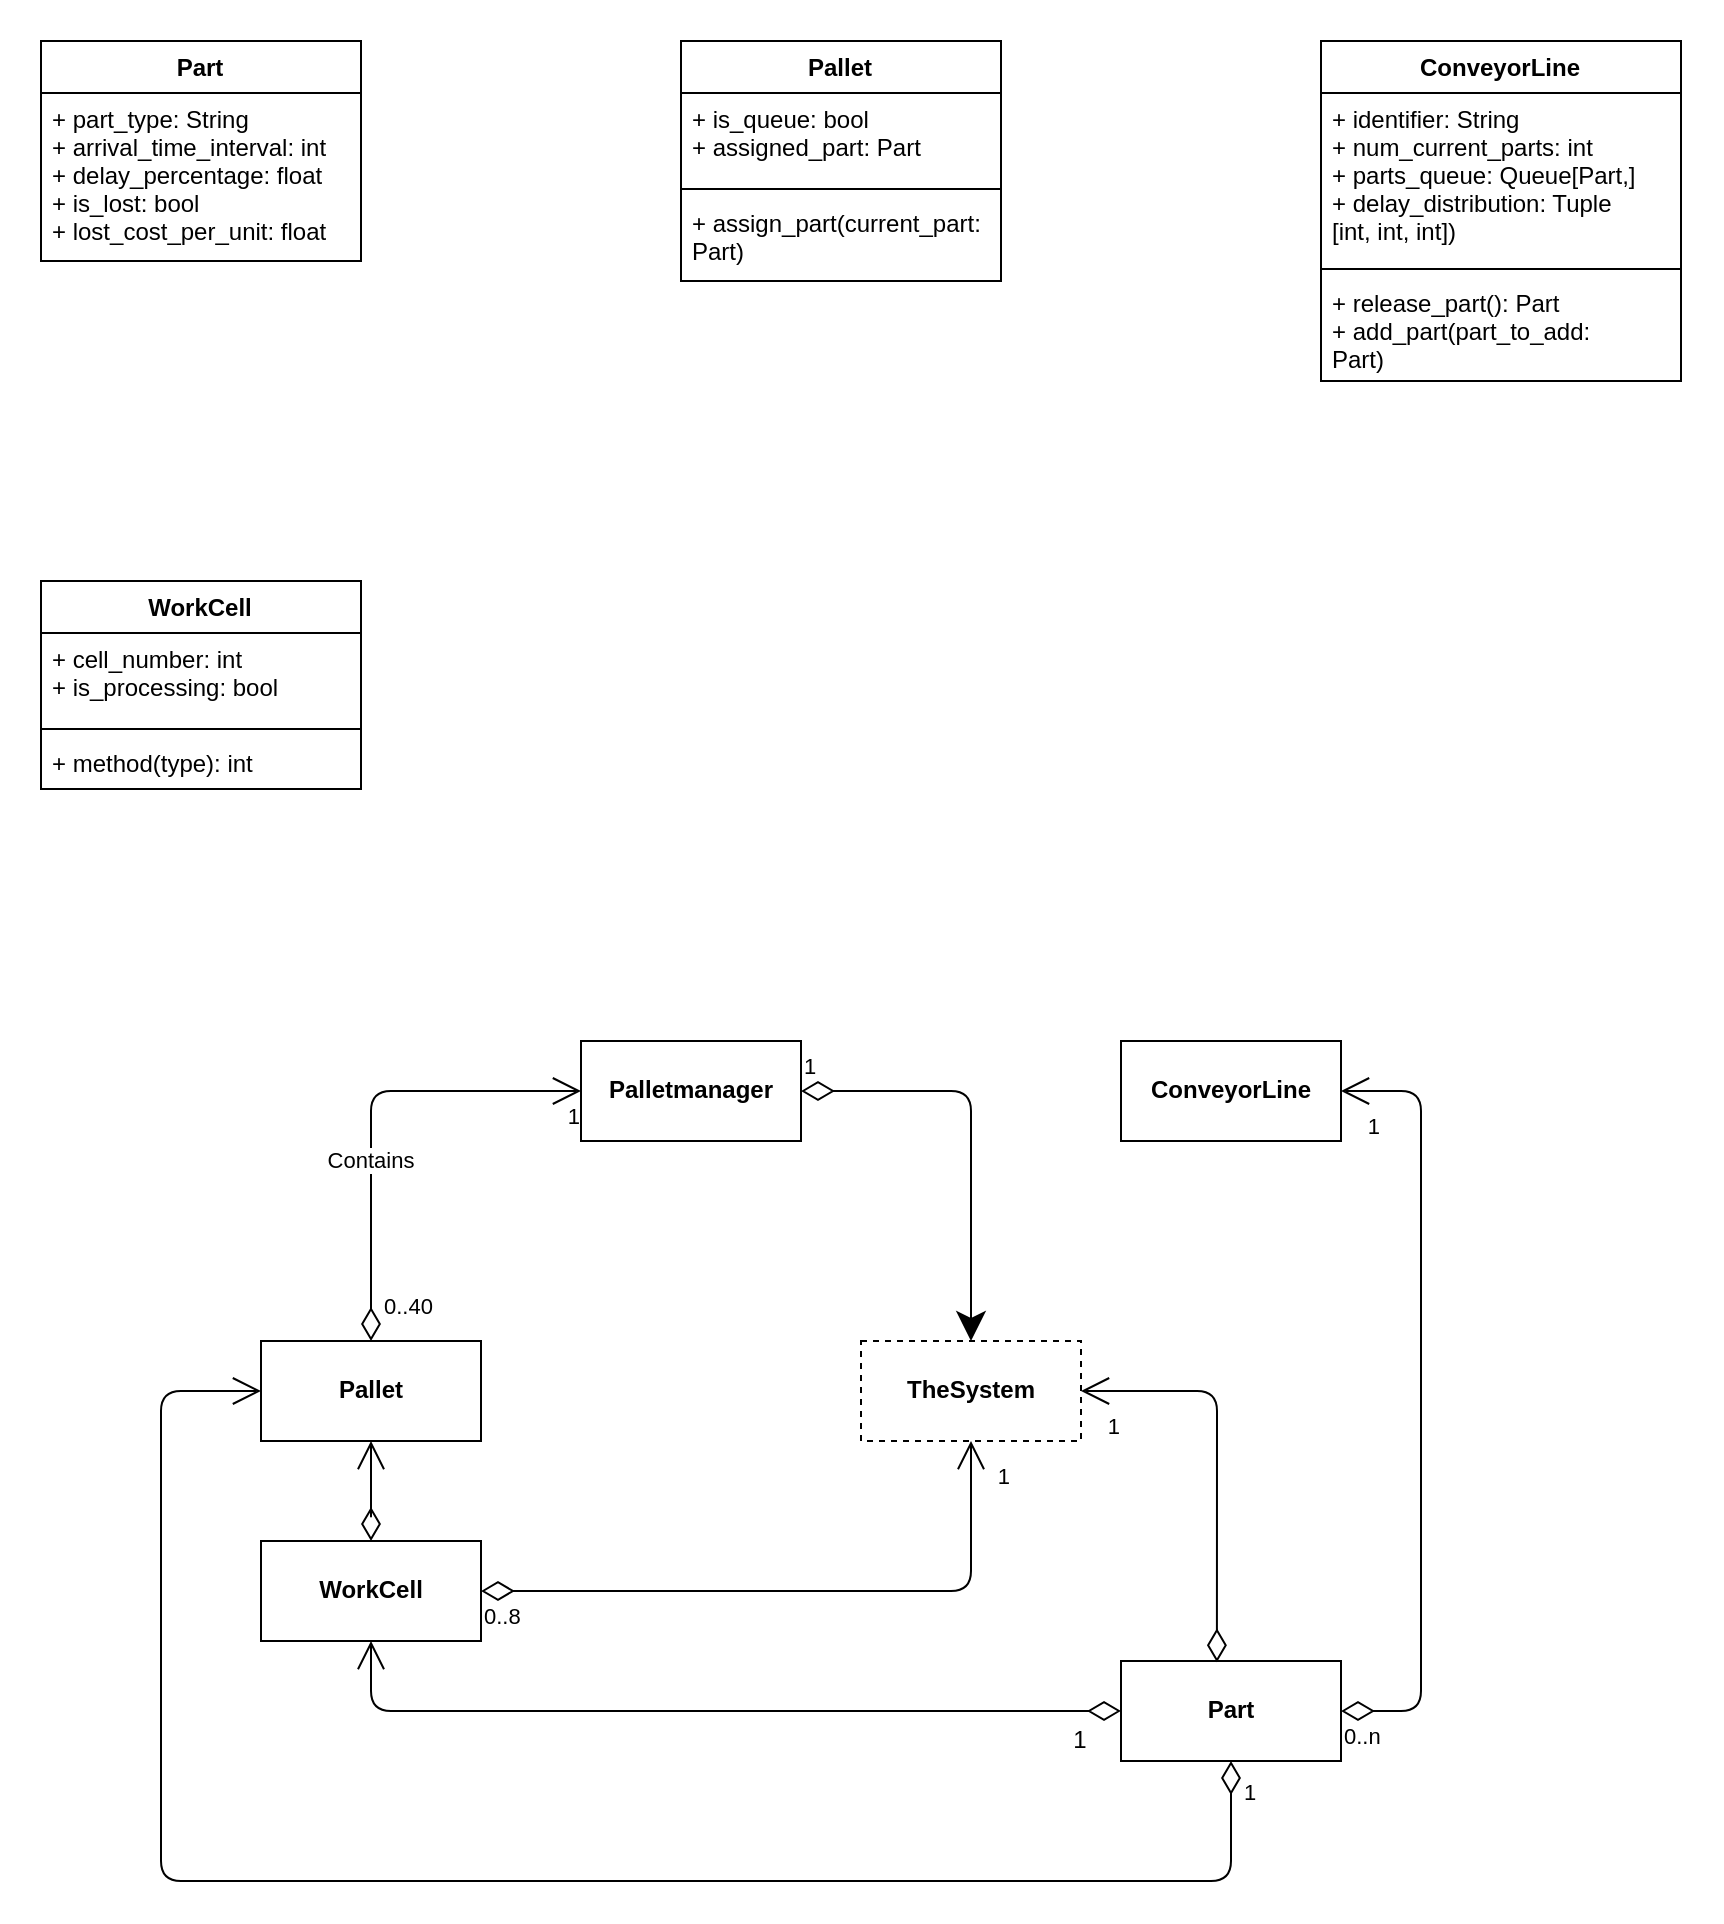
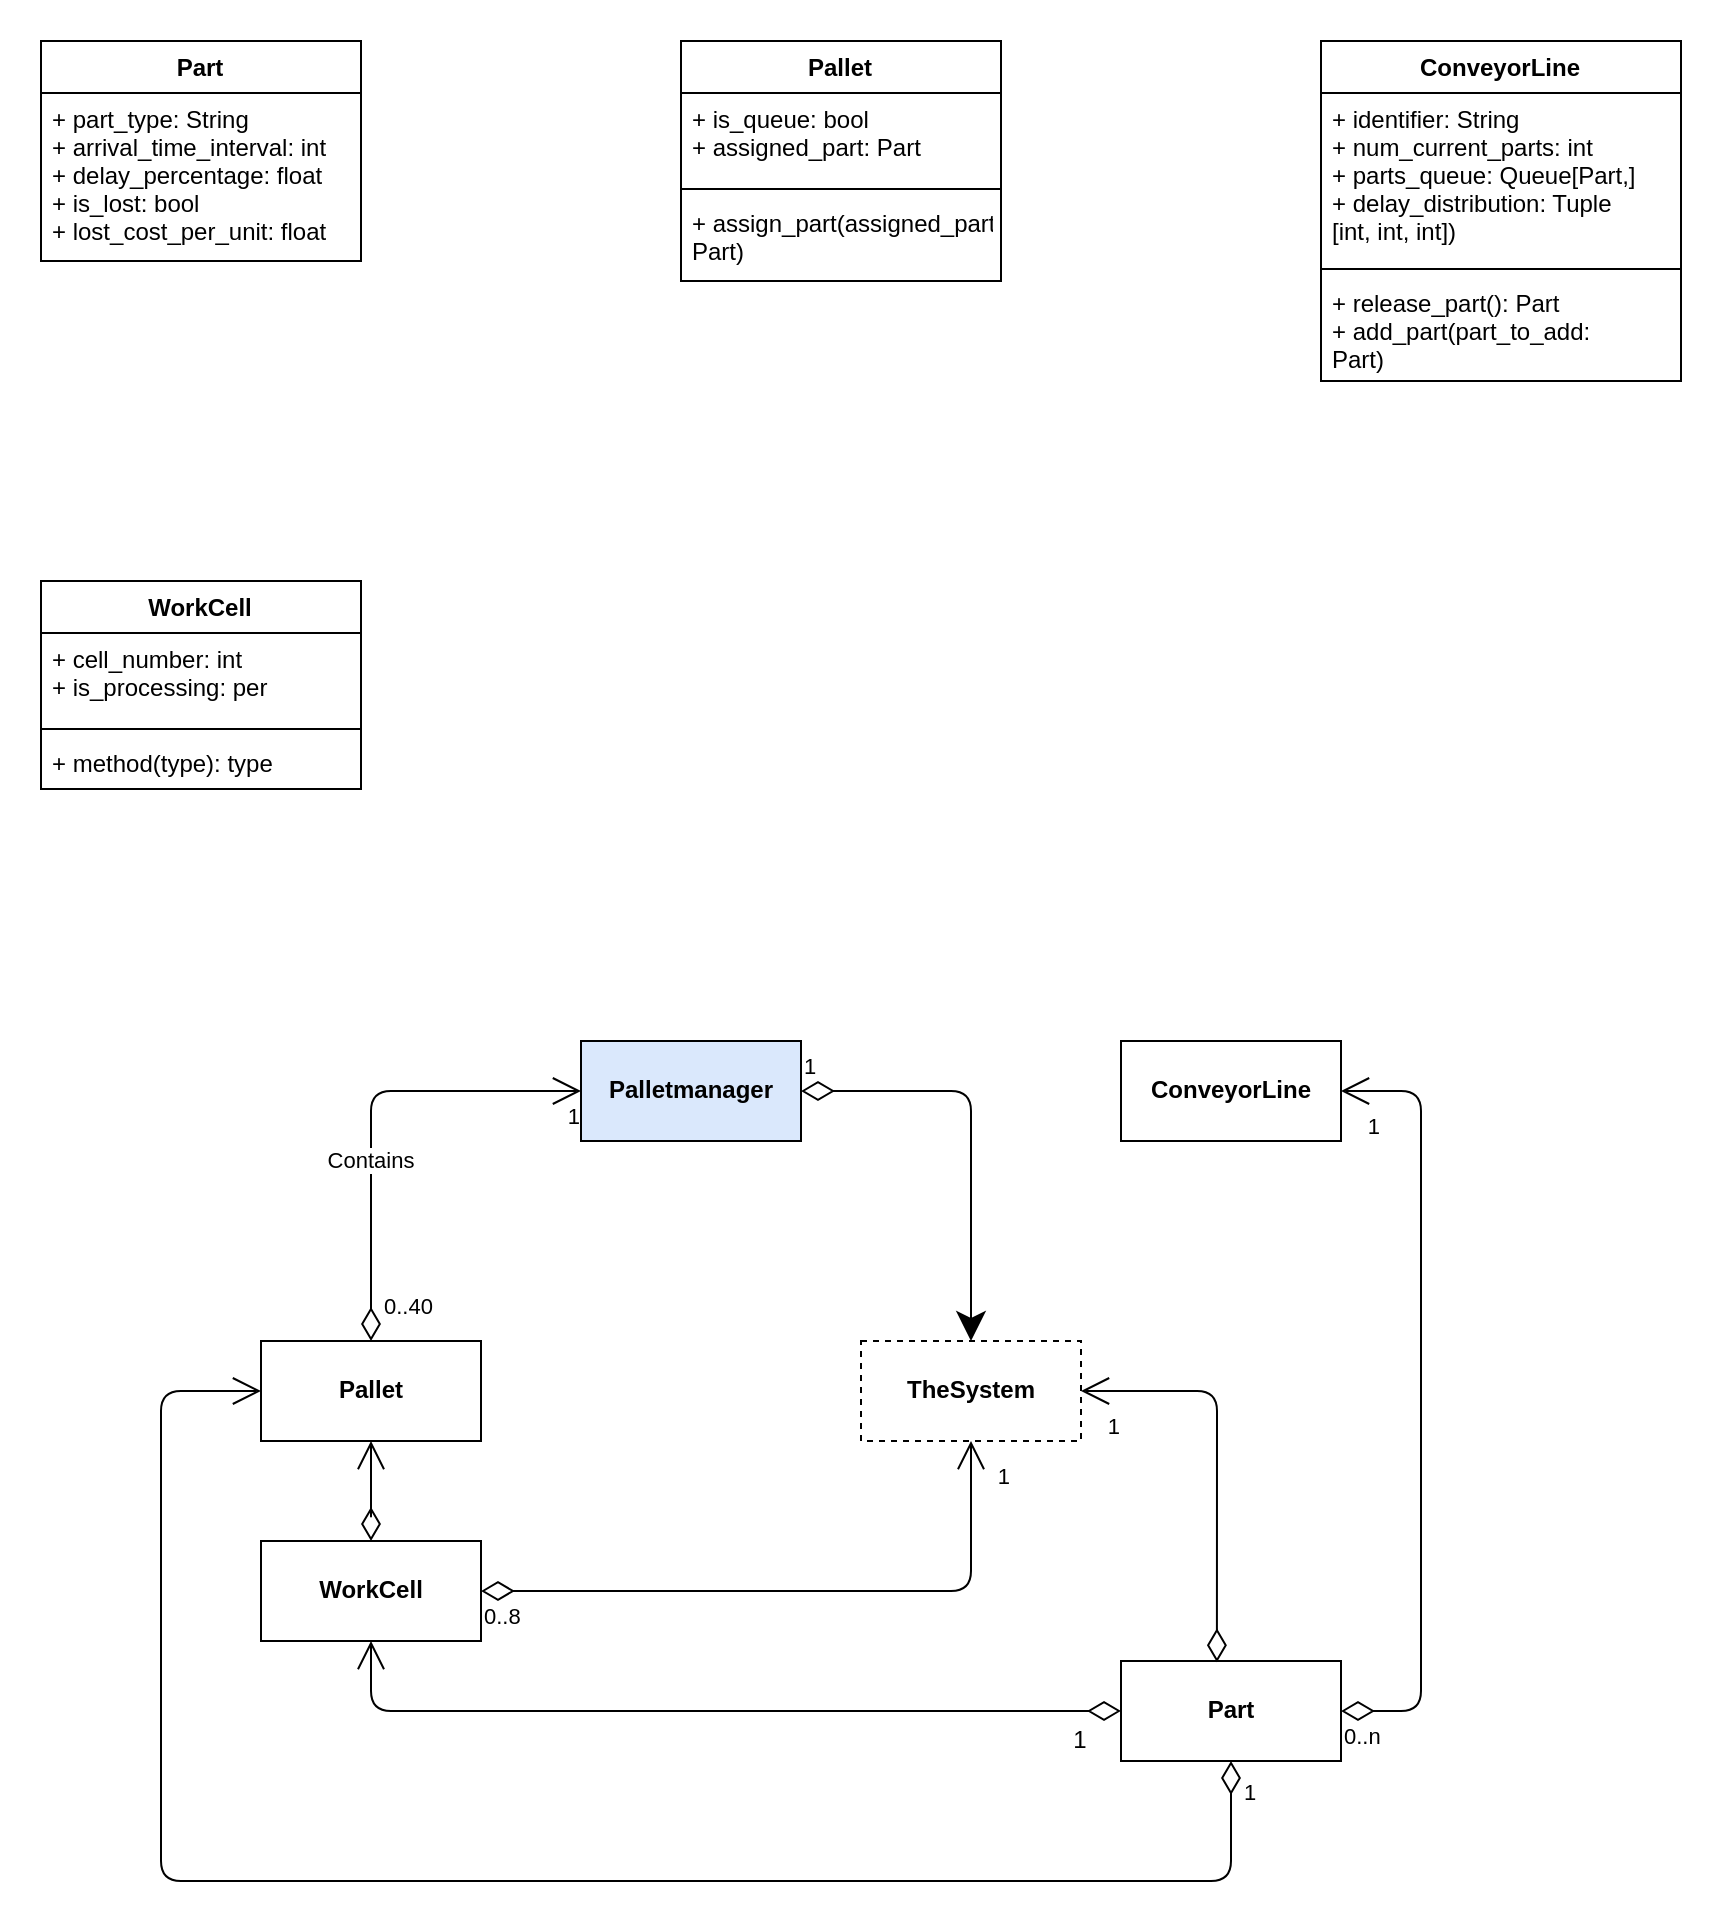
(864, 224) -> (868, 224)
(154, 660) -> (154, 660)
(167, 764) -> (177, 764)
(691, 1091) -> (691, 1091)
